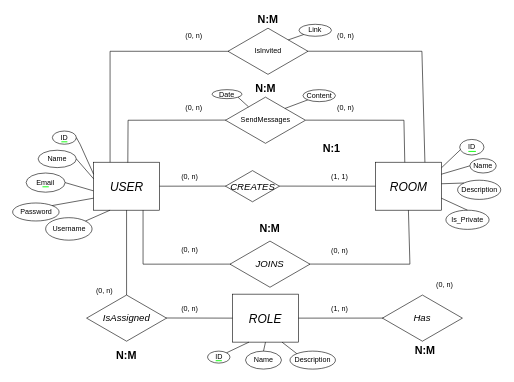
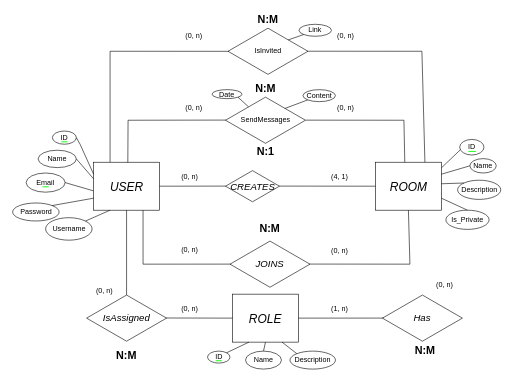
(332, 149) -> (266, 152)
(340, 177) -> (340, 177)
